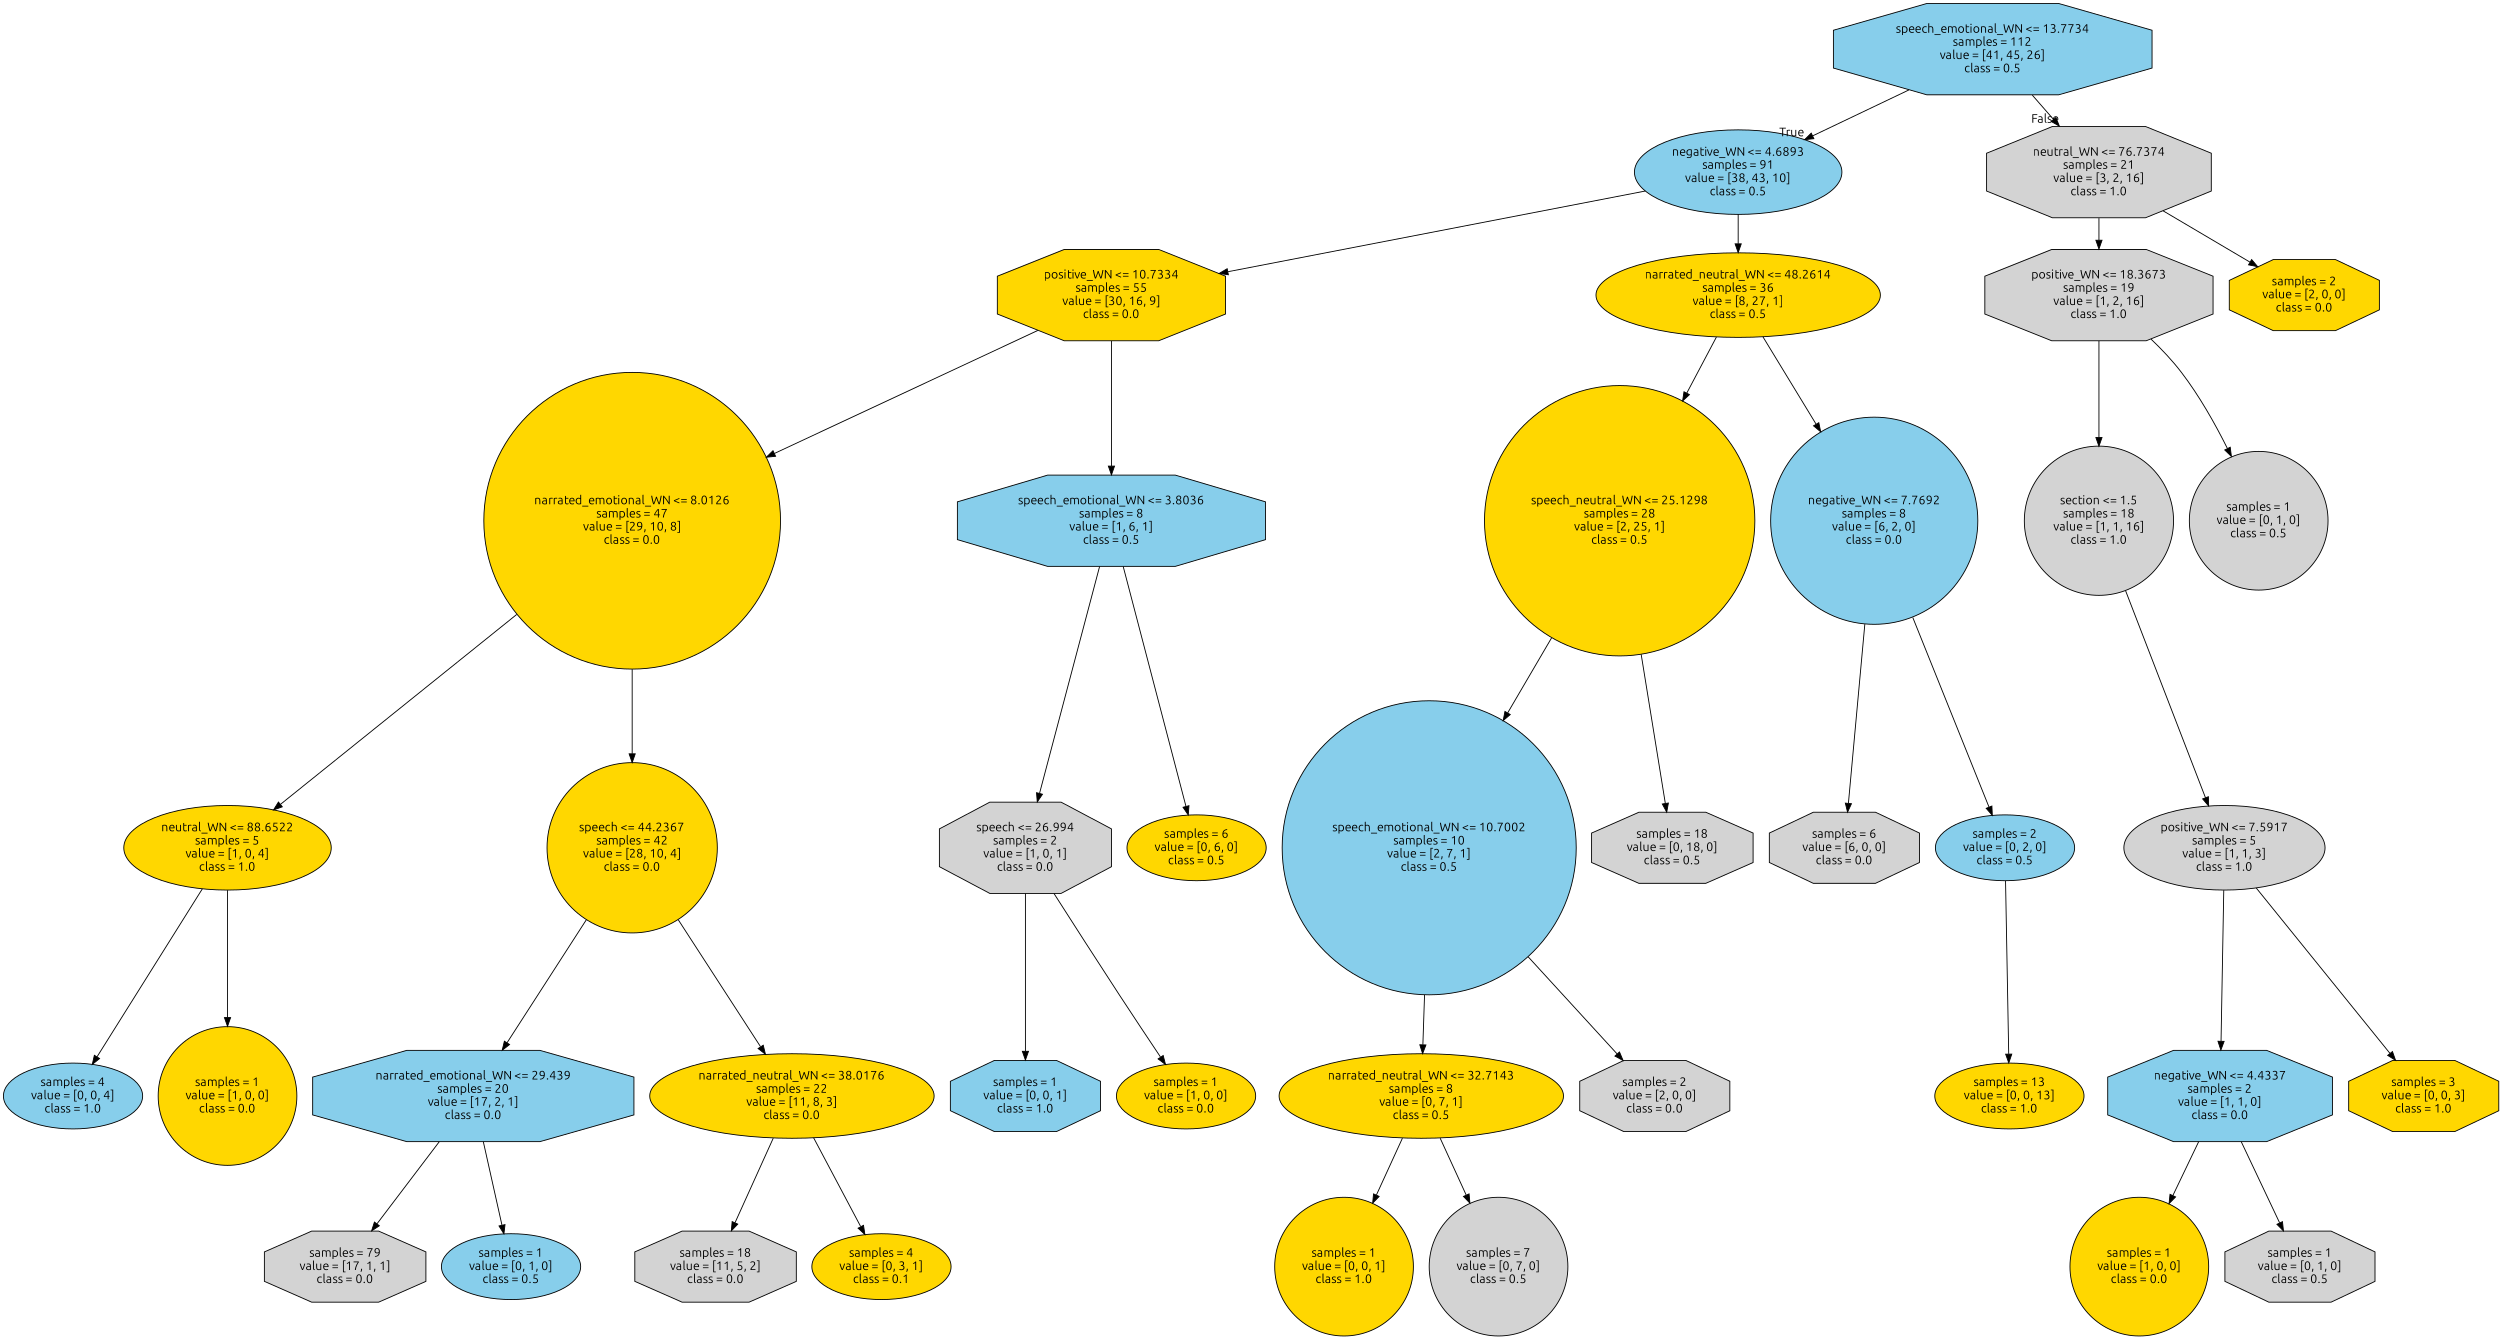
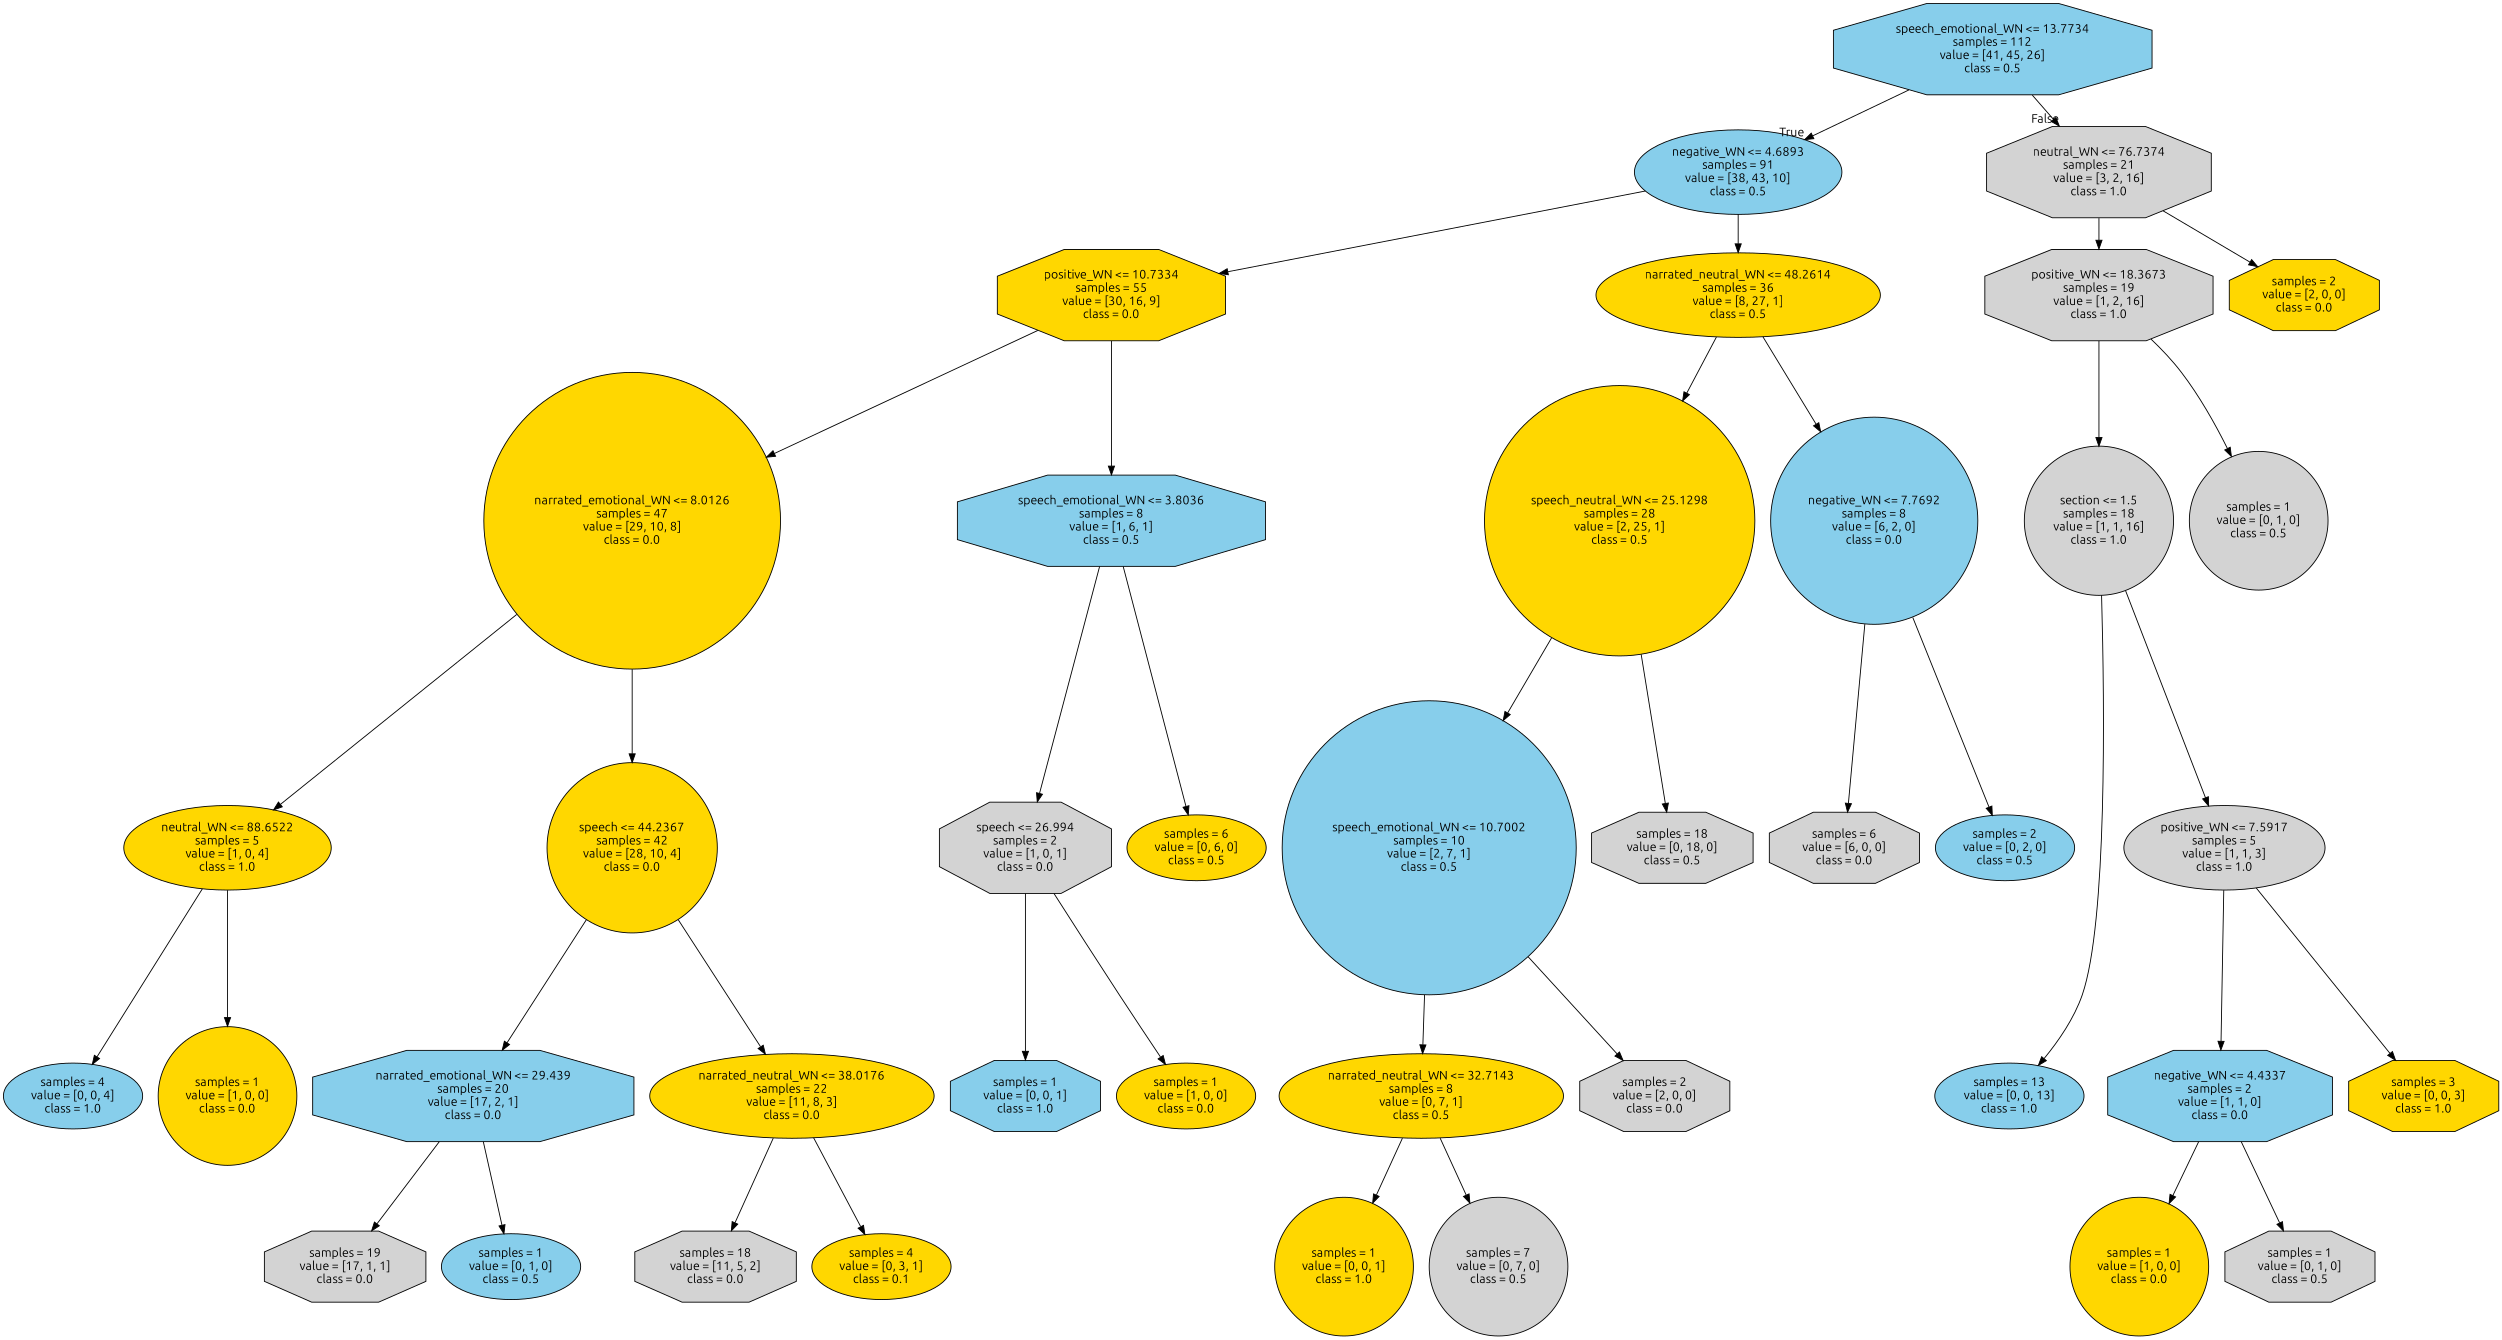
(2007, 967) -> (2101, 833)
(2009, 1096) -> (2009, 1096)
(345, 1267) -> (345, 1267)
